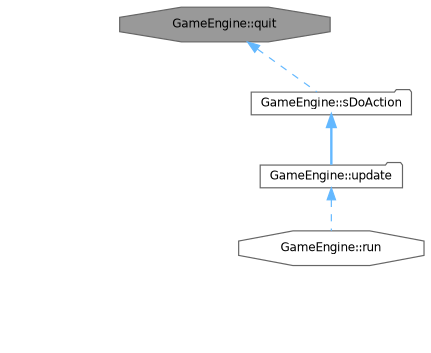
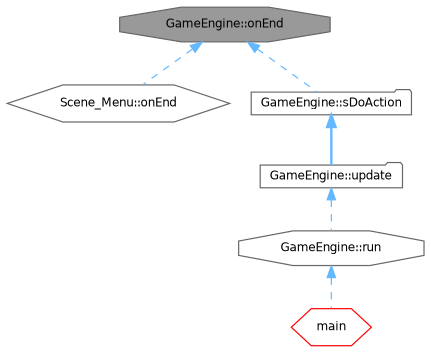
(225, 25) -> (225, 25)
none -> (118, 103)
none -> (331, 327)
